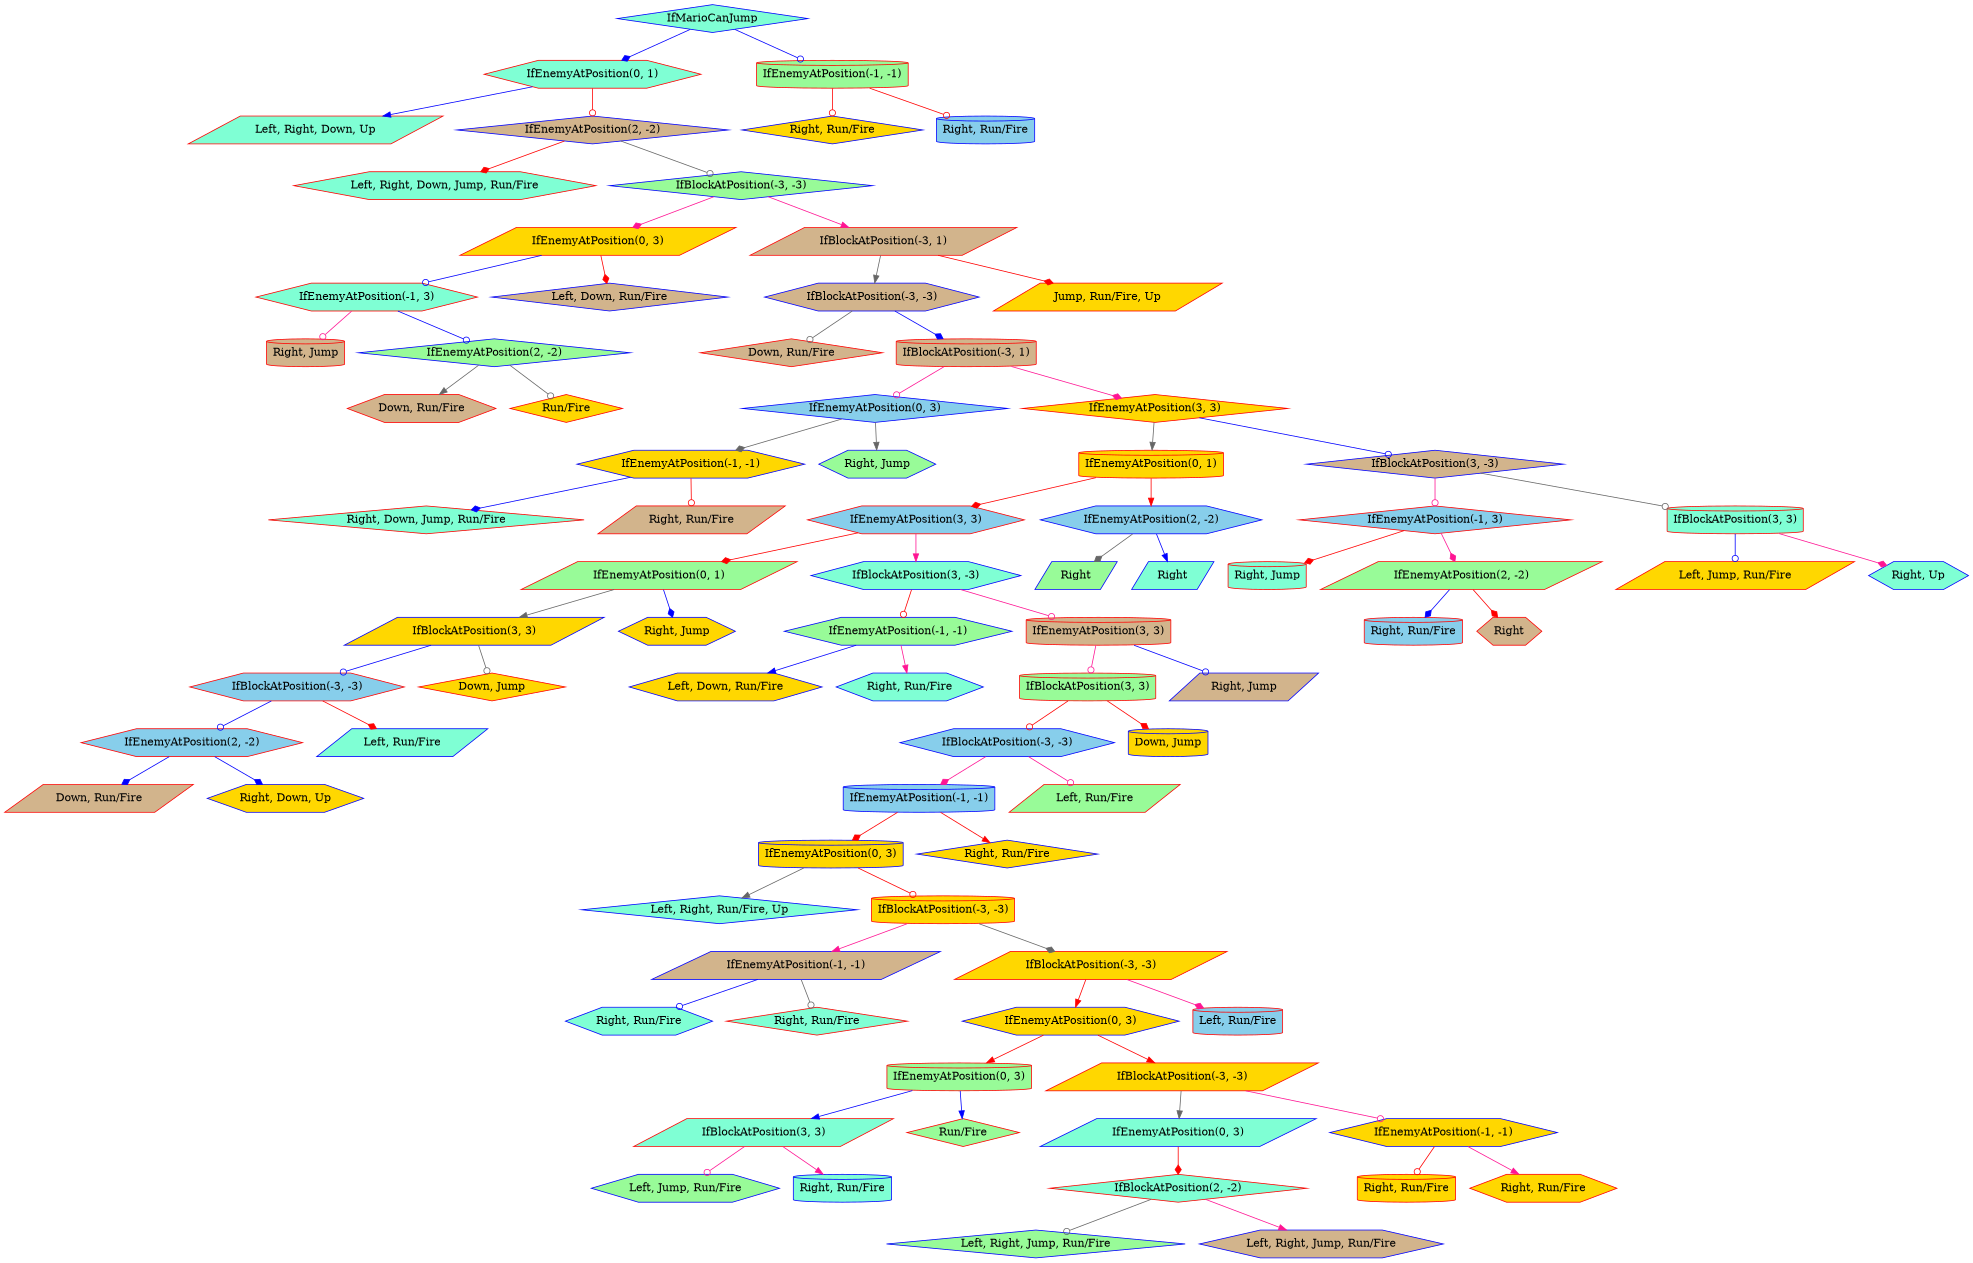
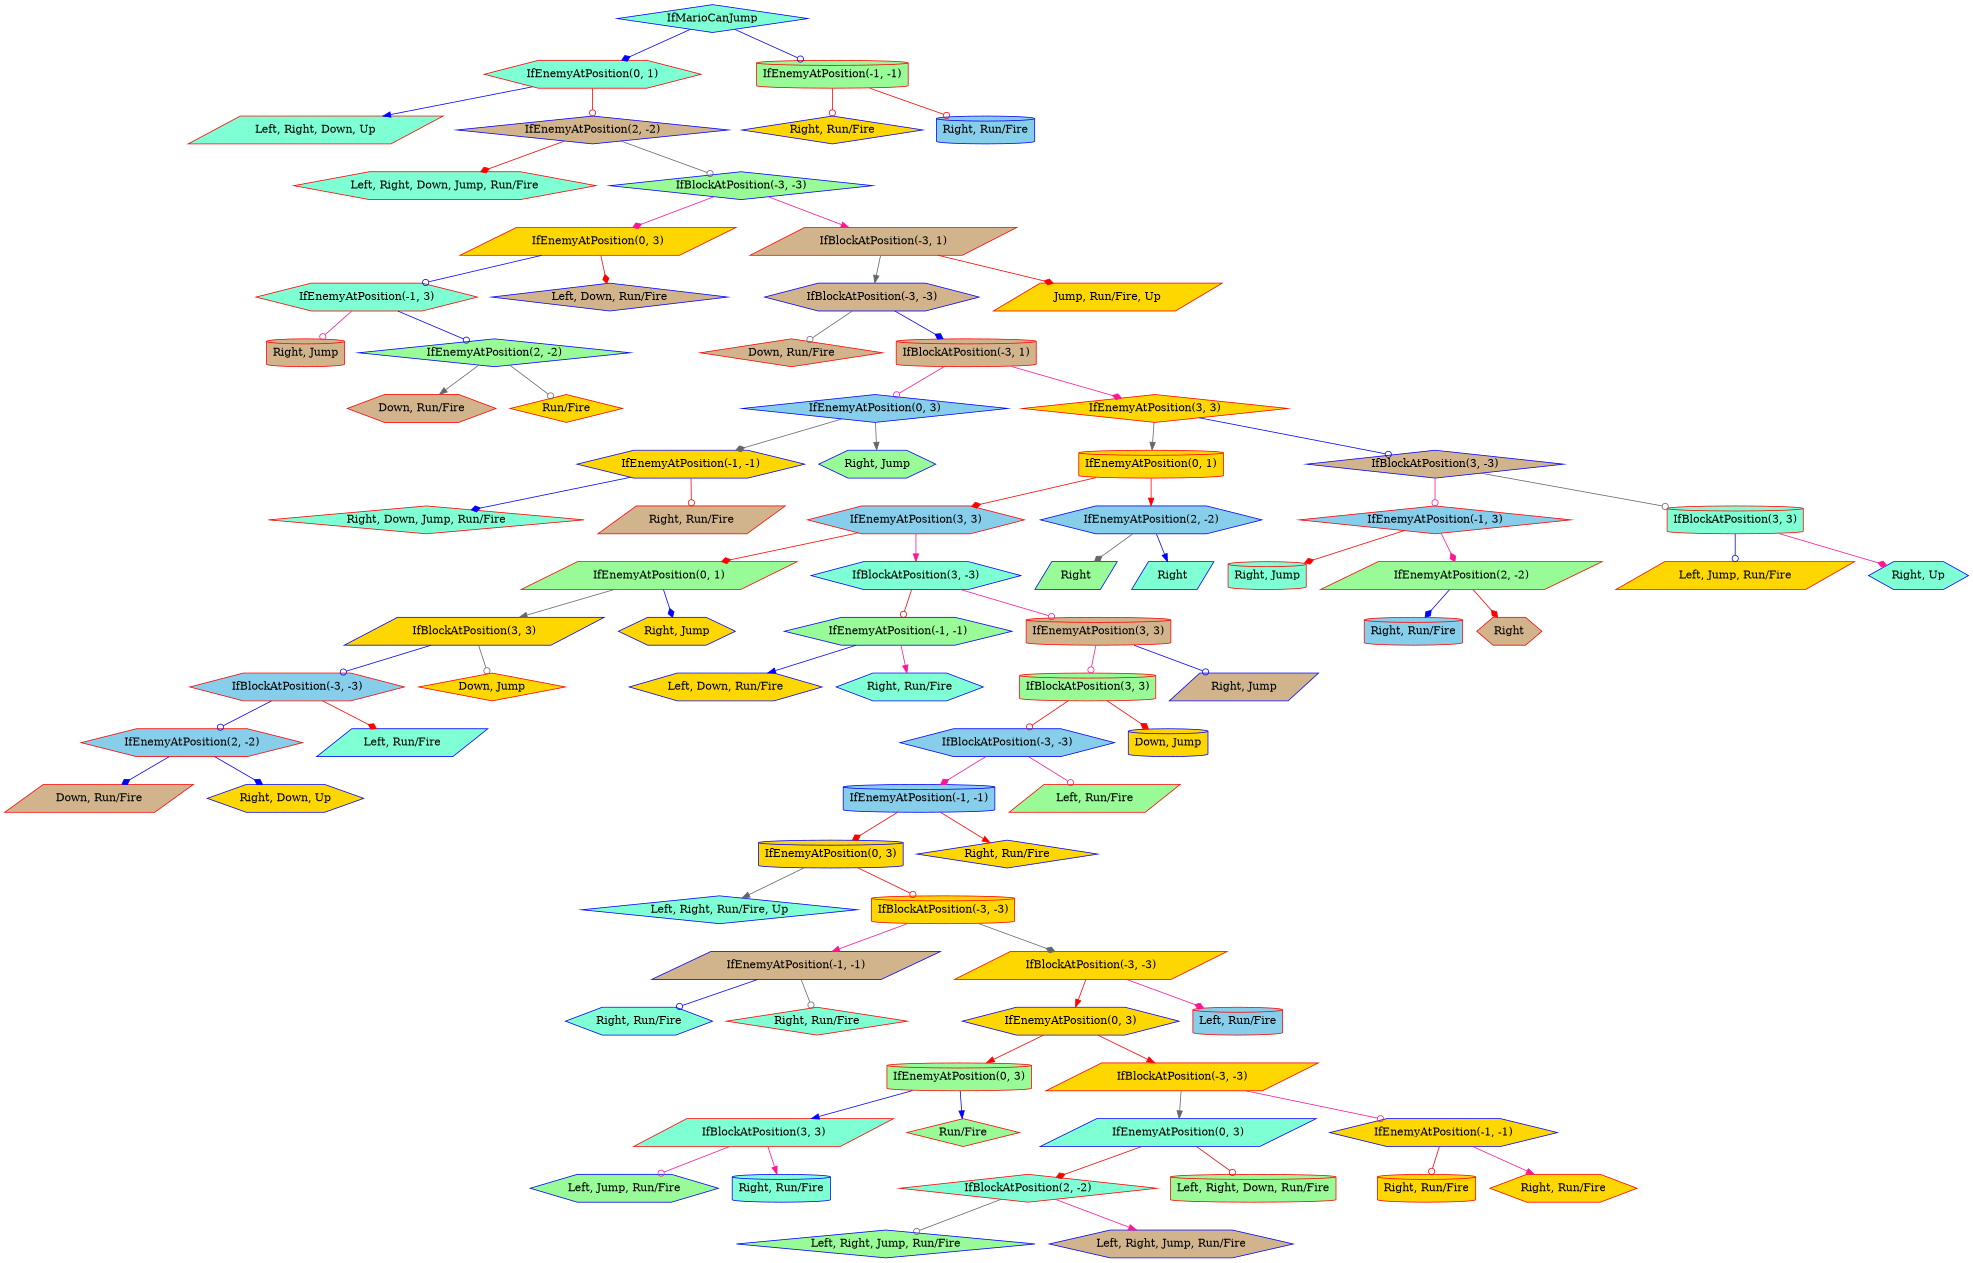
none -> (1253, 1188)
